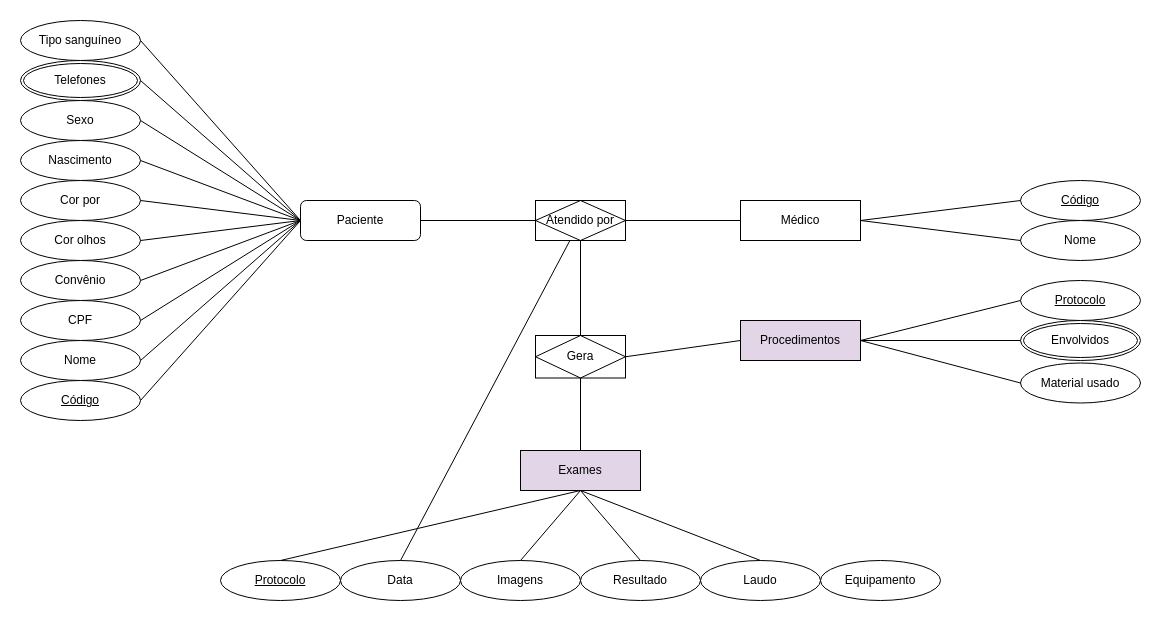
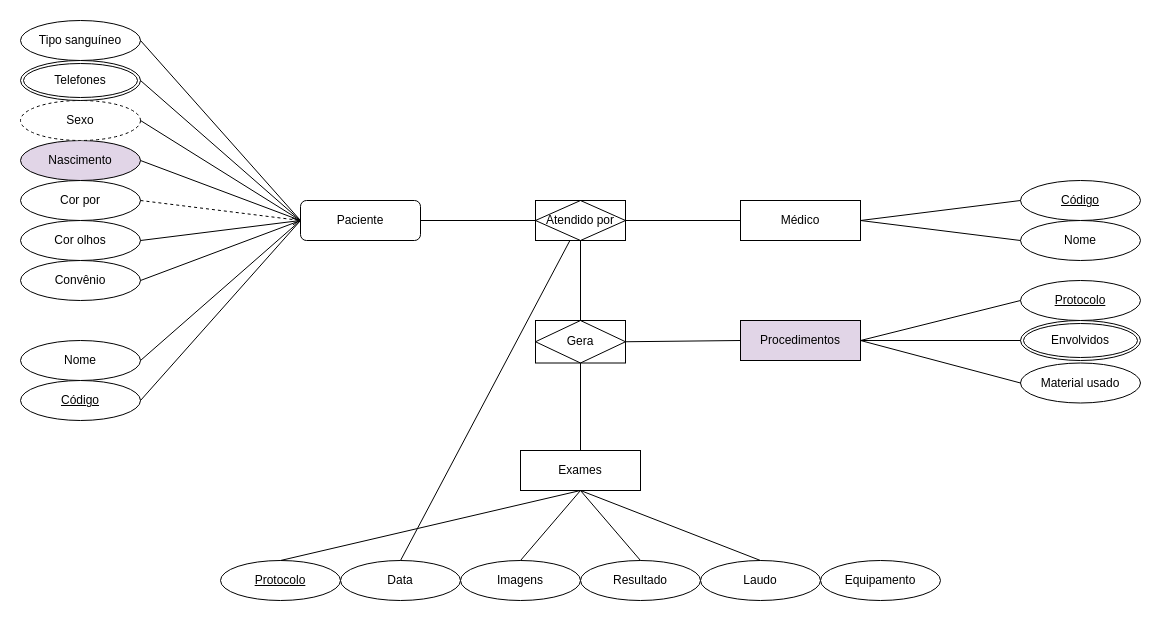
(81, 121) -> (81, 121)
(81, 161) -> (81, 161)
(217, 210) -> (217, 210)
(293, 221) -> (293, 221)
(215, 274) -> none
(81, 321) -> none
(581, 357) -> (581, 342)
(581, 471) -> (581, 471)
